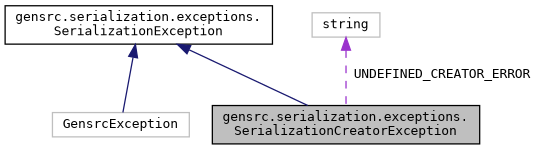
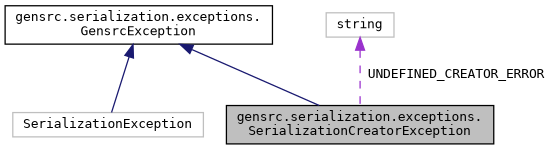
(139, 25) -> (139, 25)
(121, 125) -> (108, 125)
